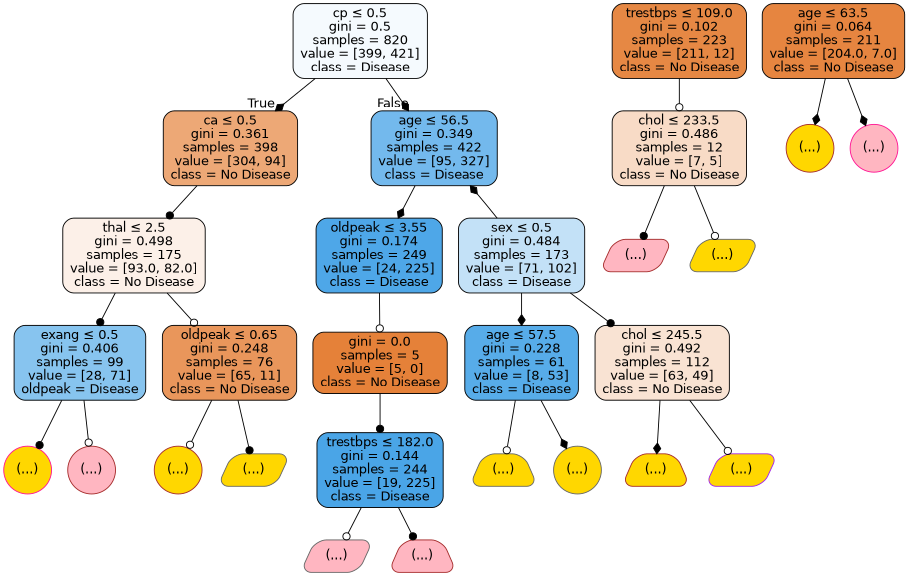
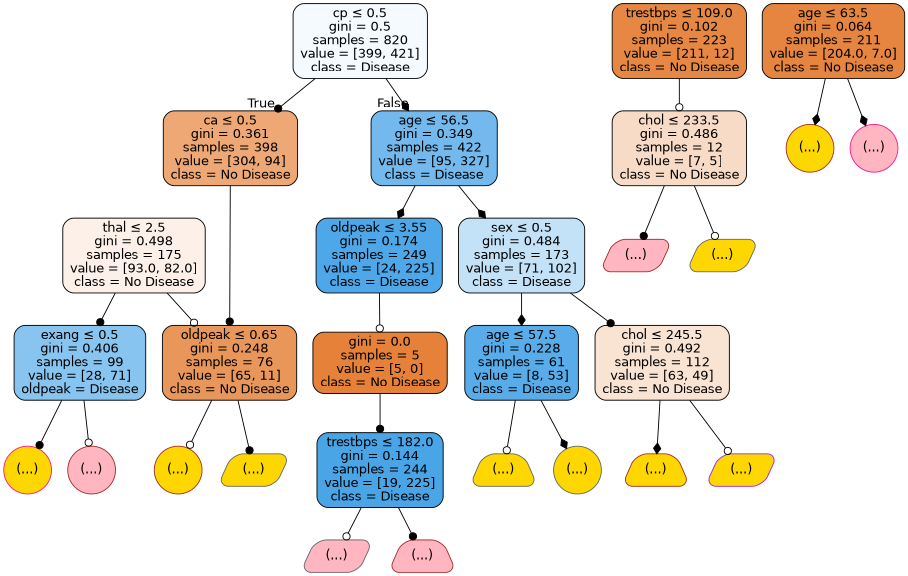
(298, 92) -> (298, 92)
(185, 199) -> (230, 252)
(487, 206) -> (468, 198)
